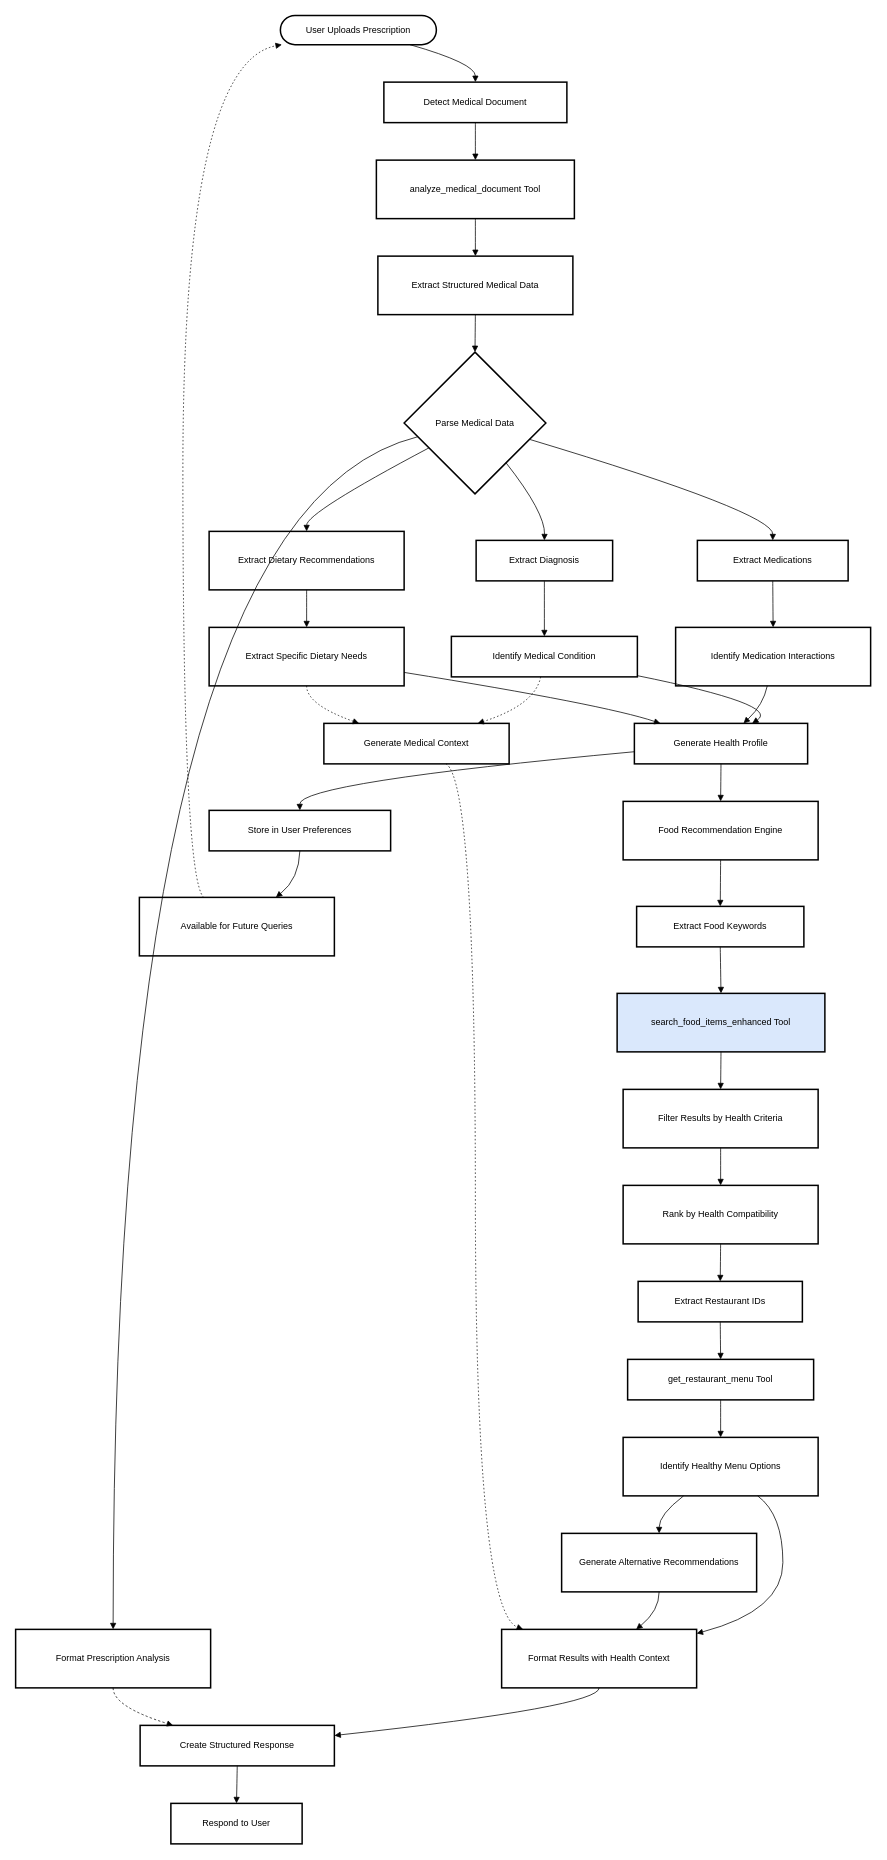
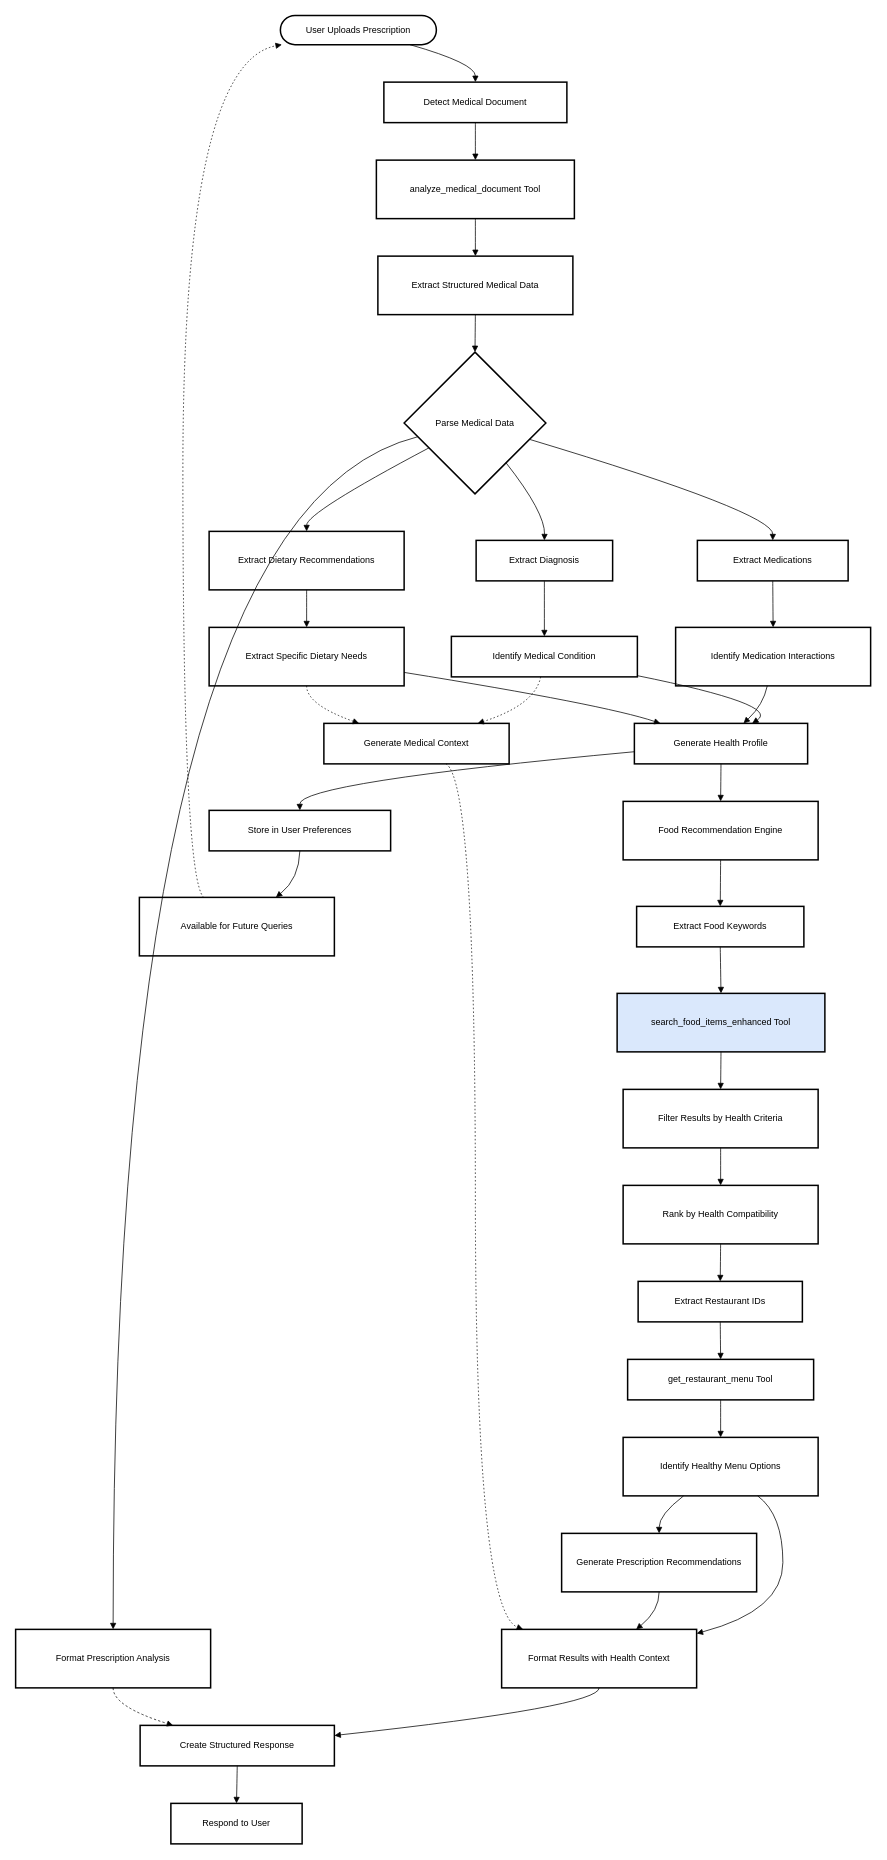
(659, 1563) -> (659, 1563)
